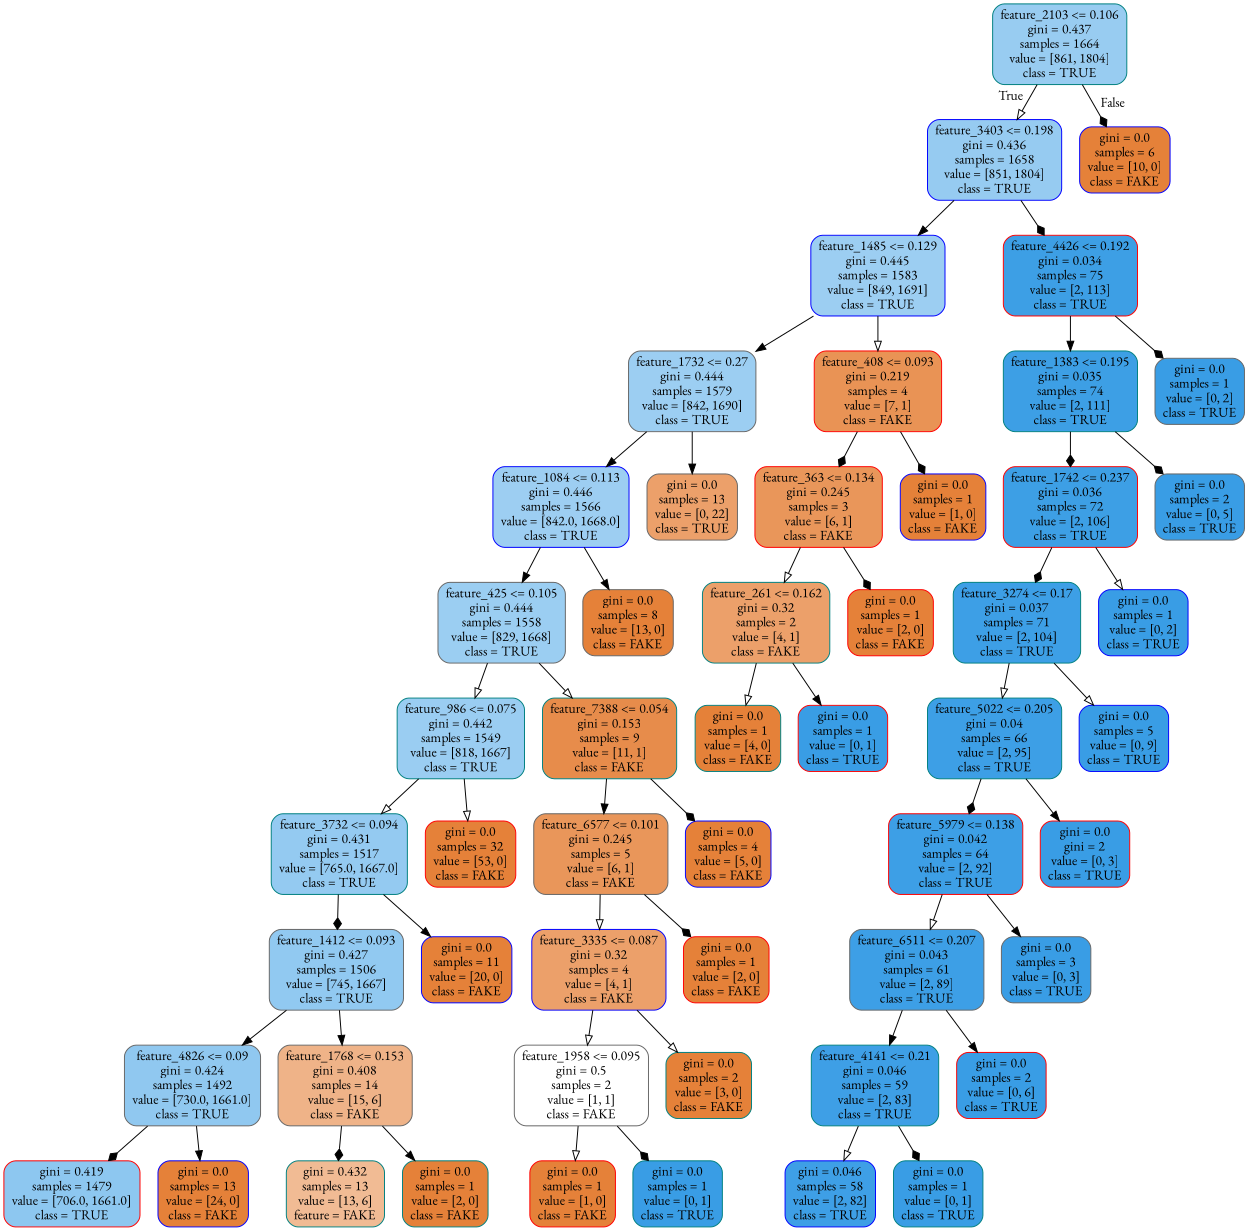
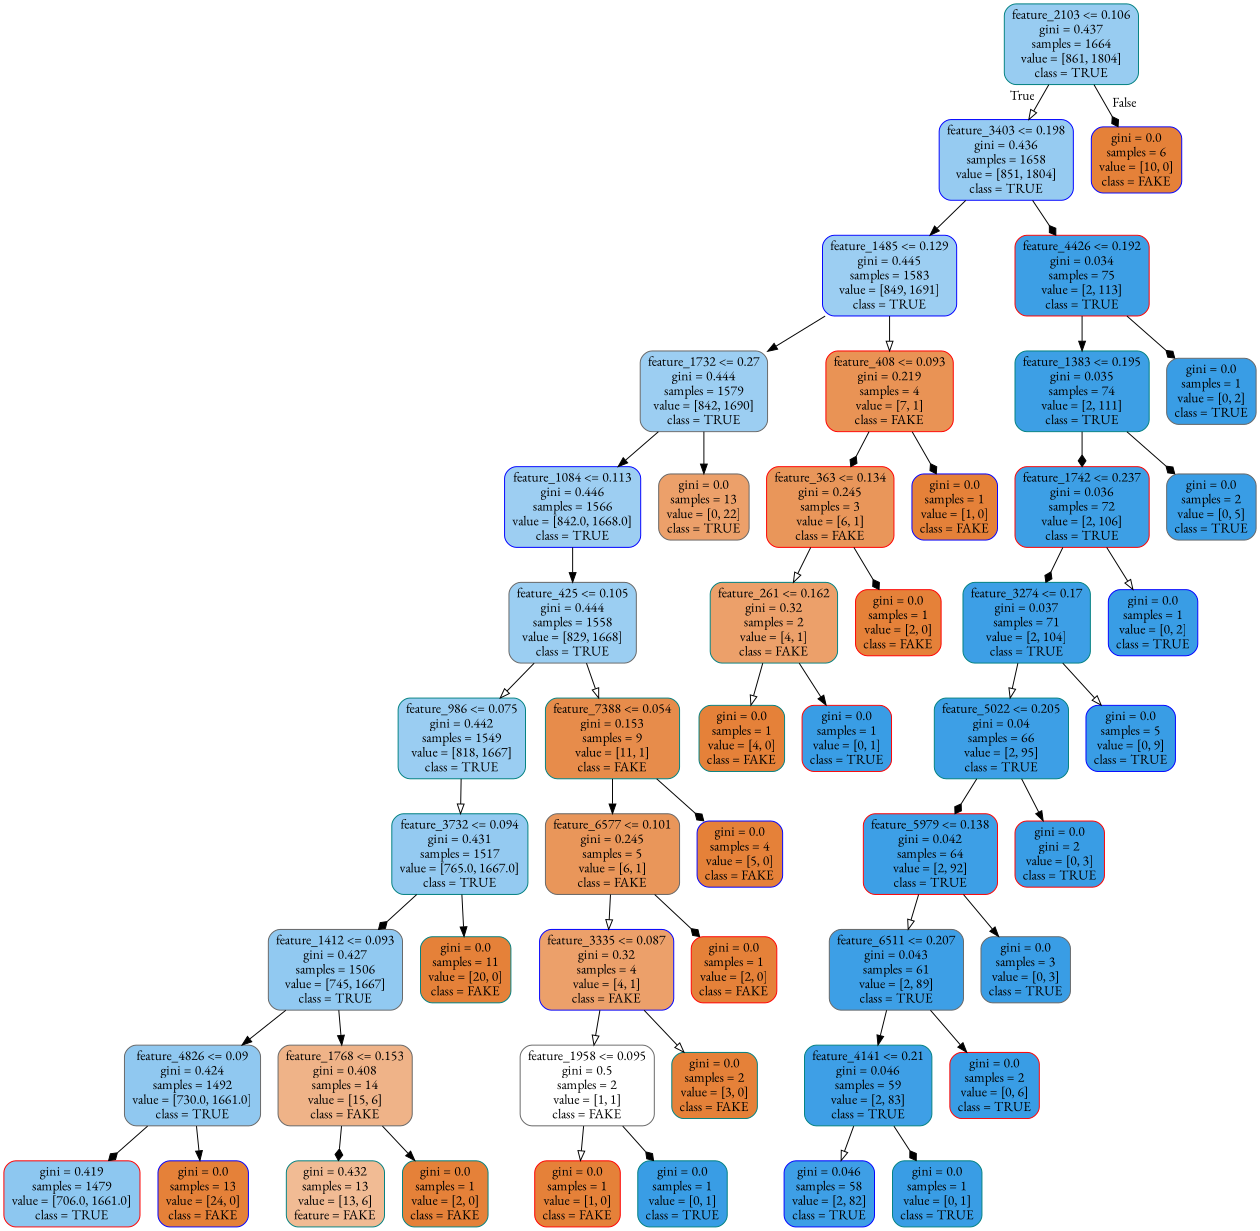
(628, 623) -> none
(471, 854) -> none
(467, 970) -> (466, 970)
